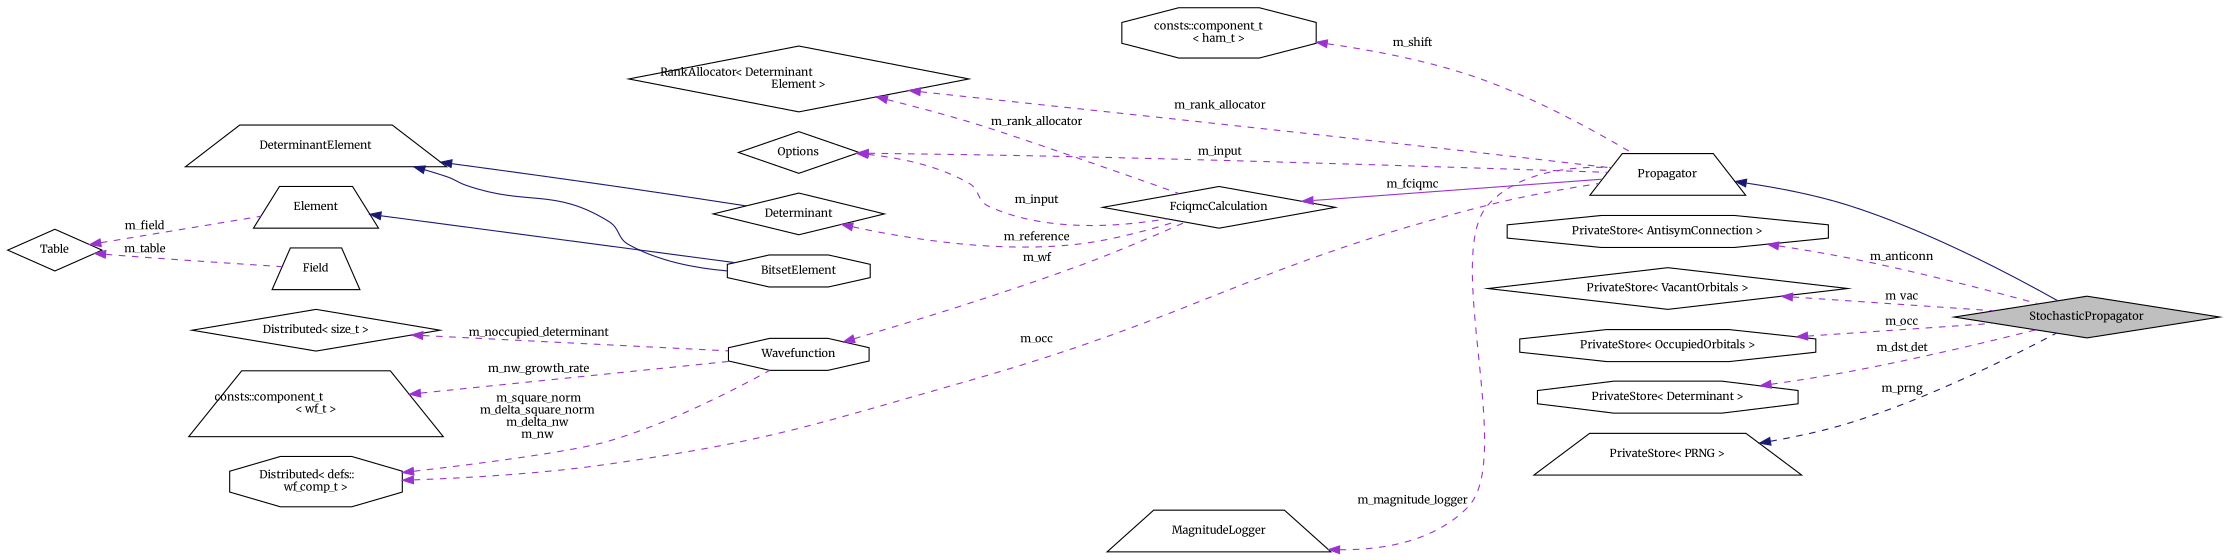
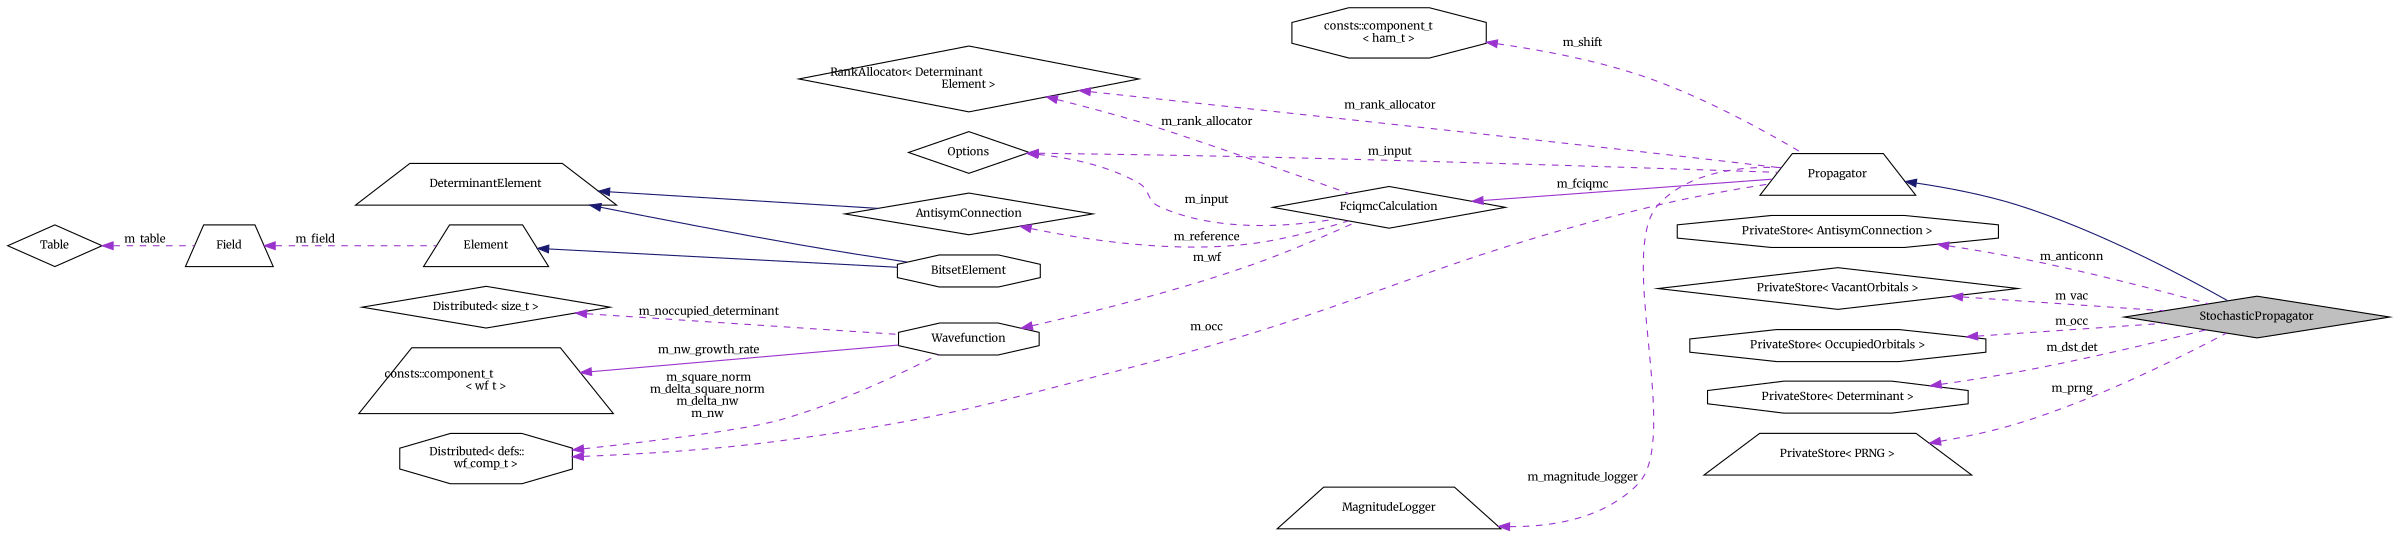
(799, 214) -> (969, 214)
(181, 229) -> (356, 246)
(575, 377) -> (745, 358)
(1917, 398) -> (2087, 398)
